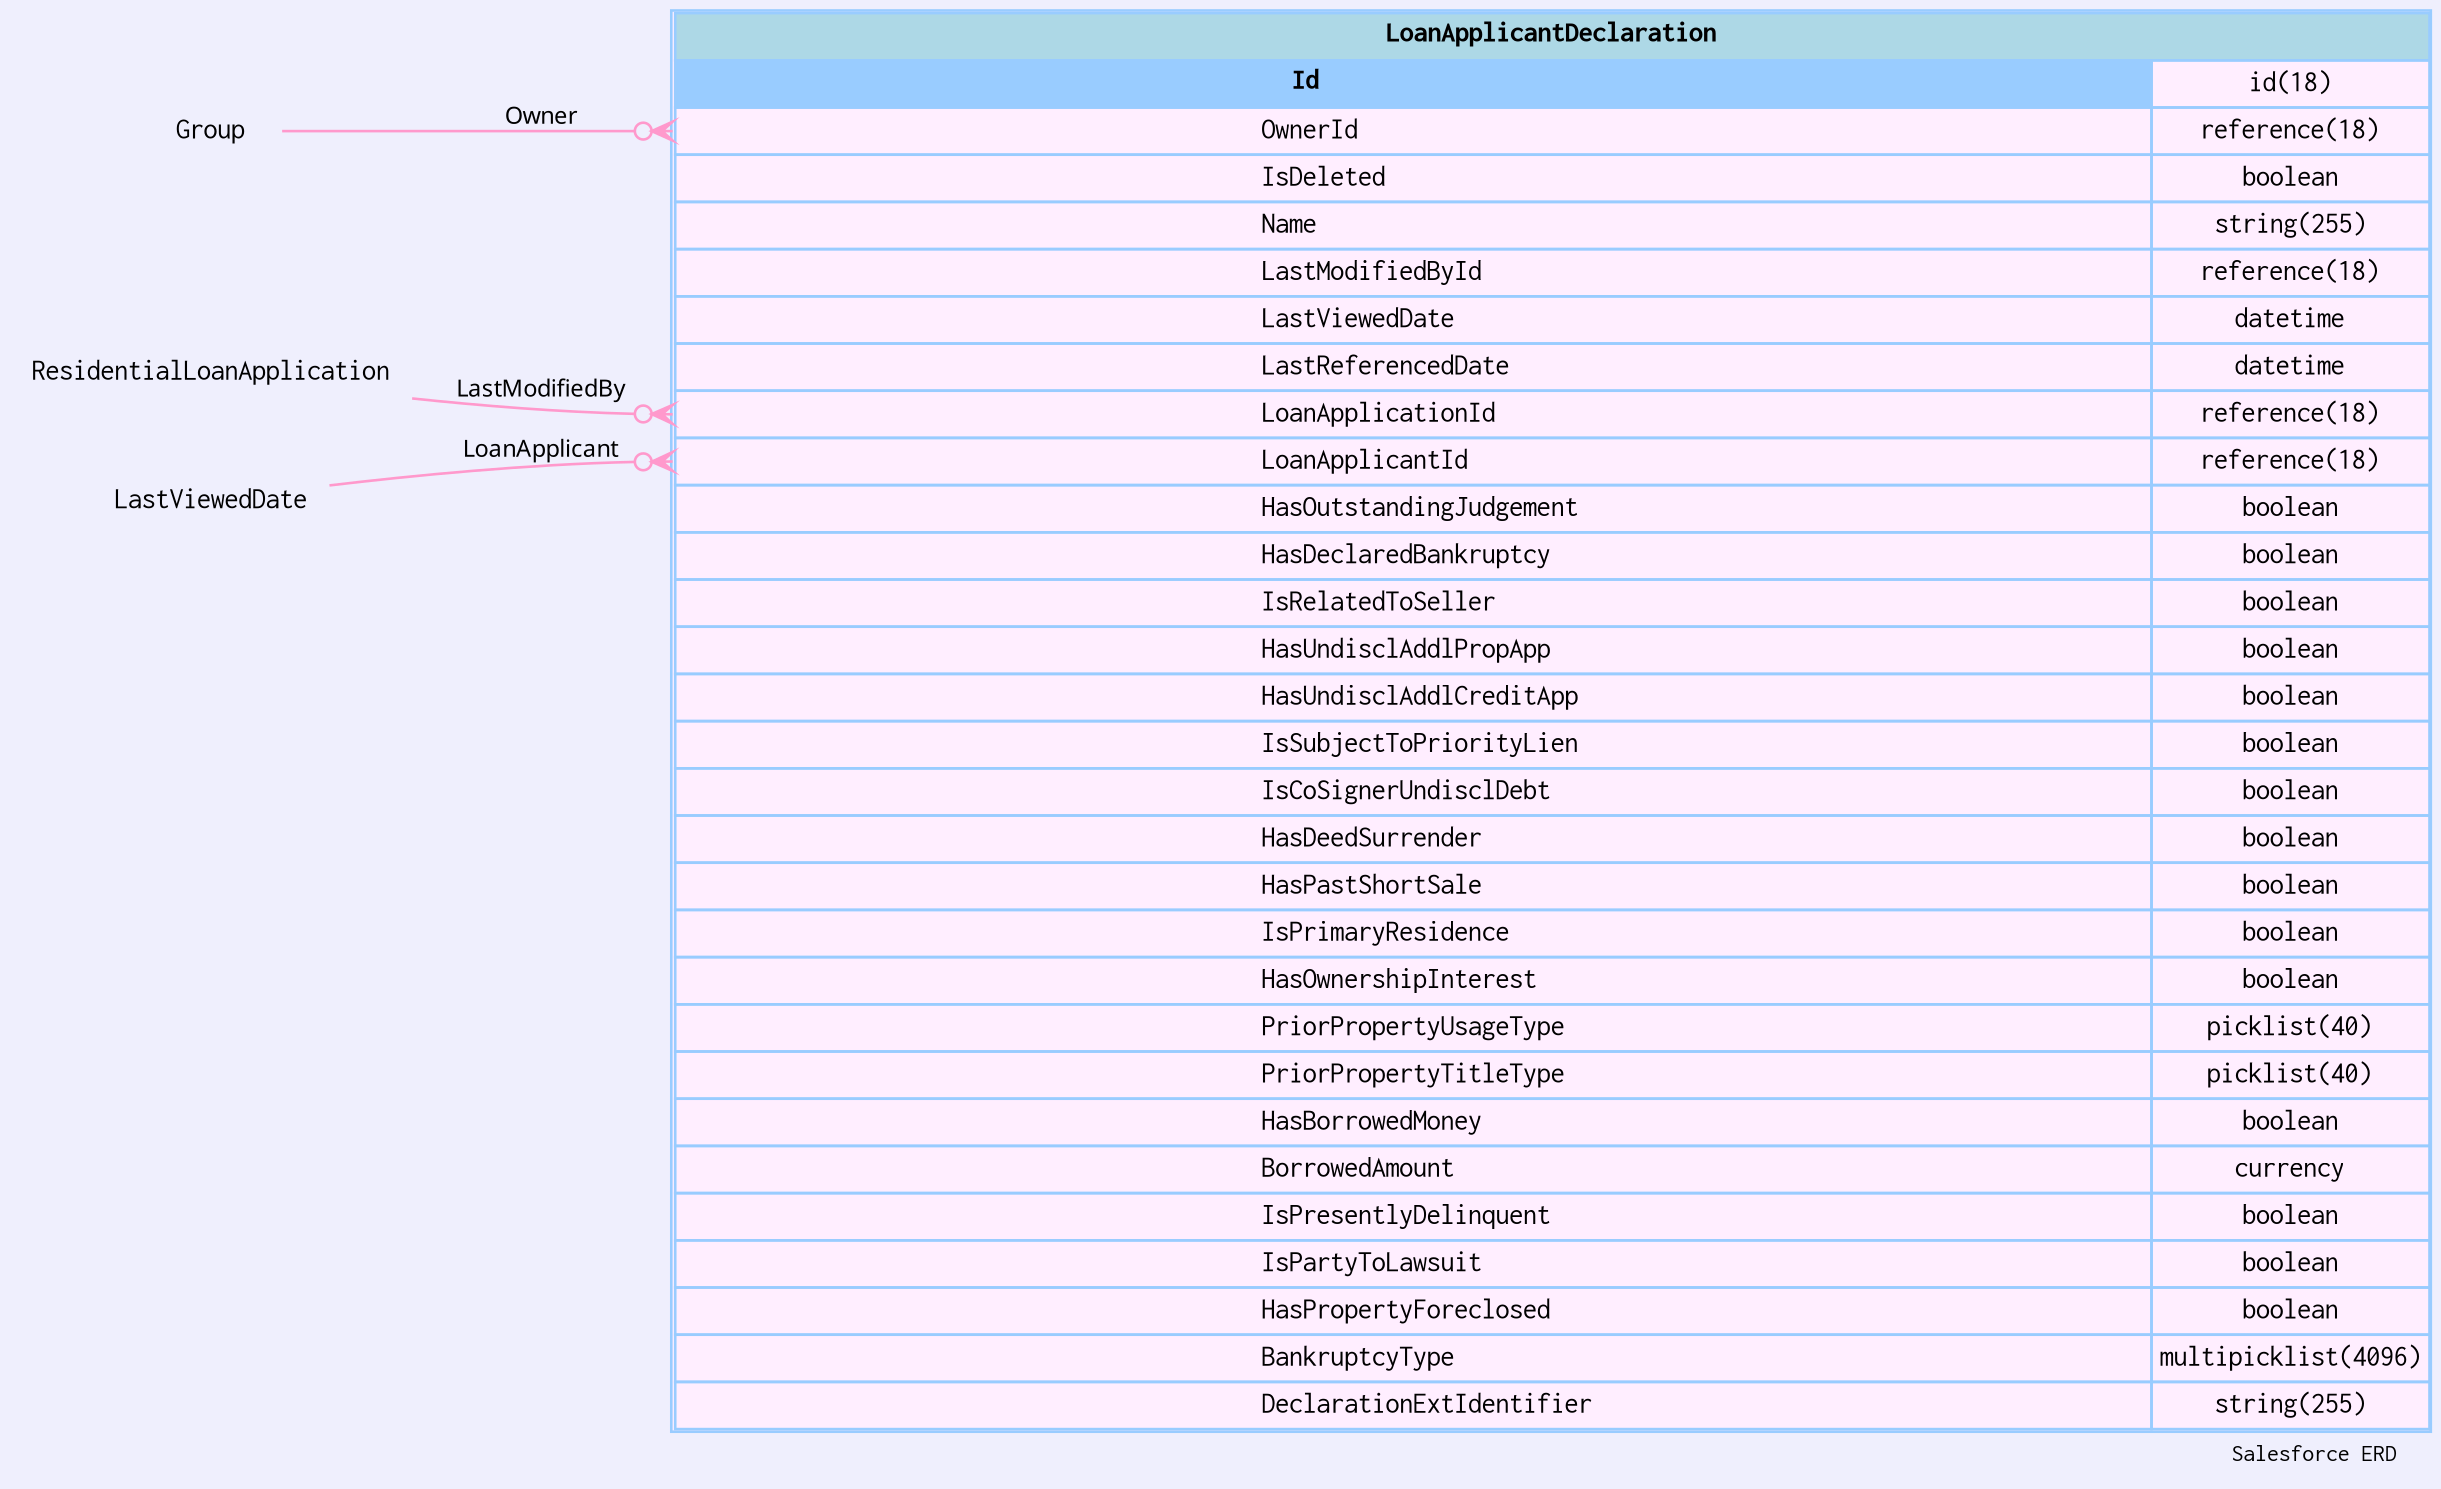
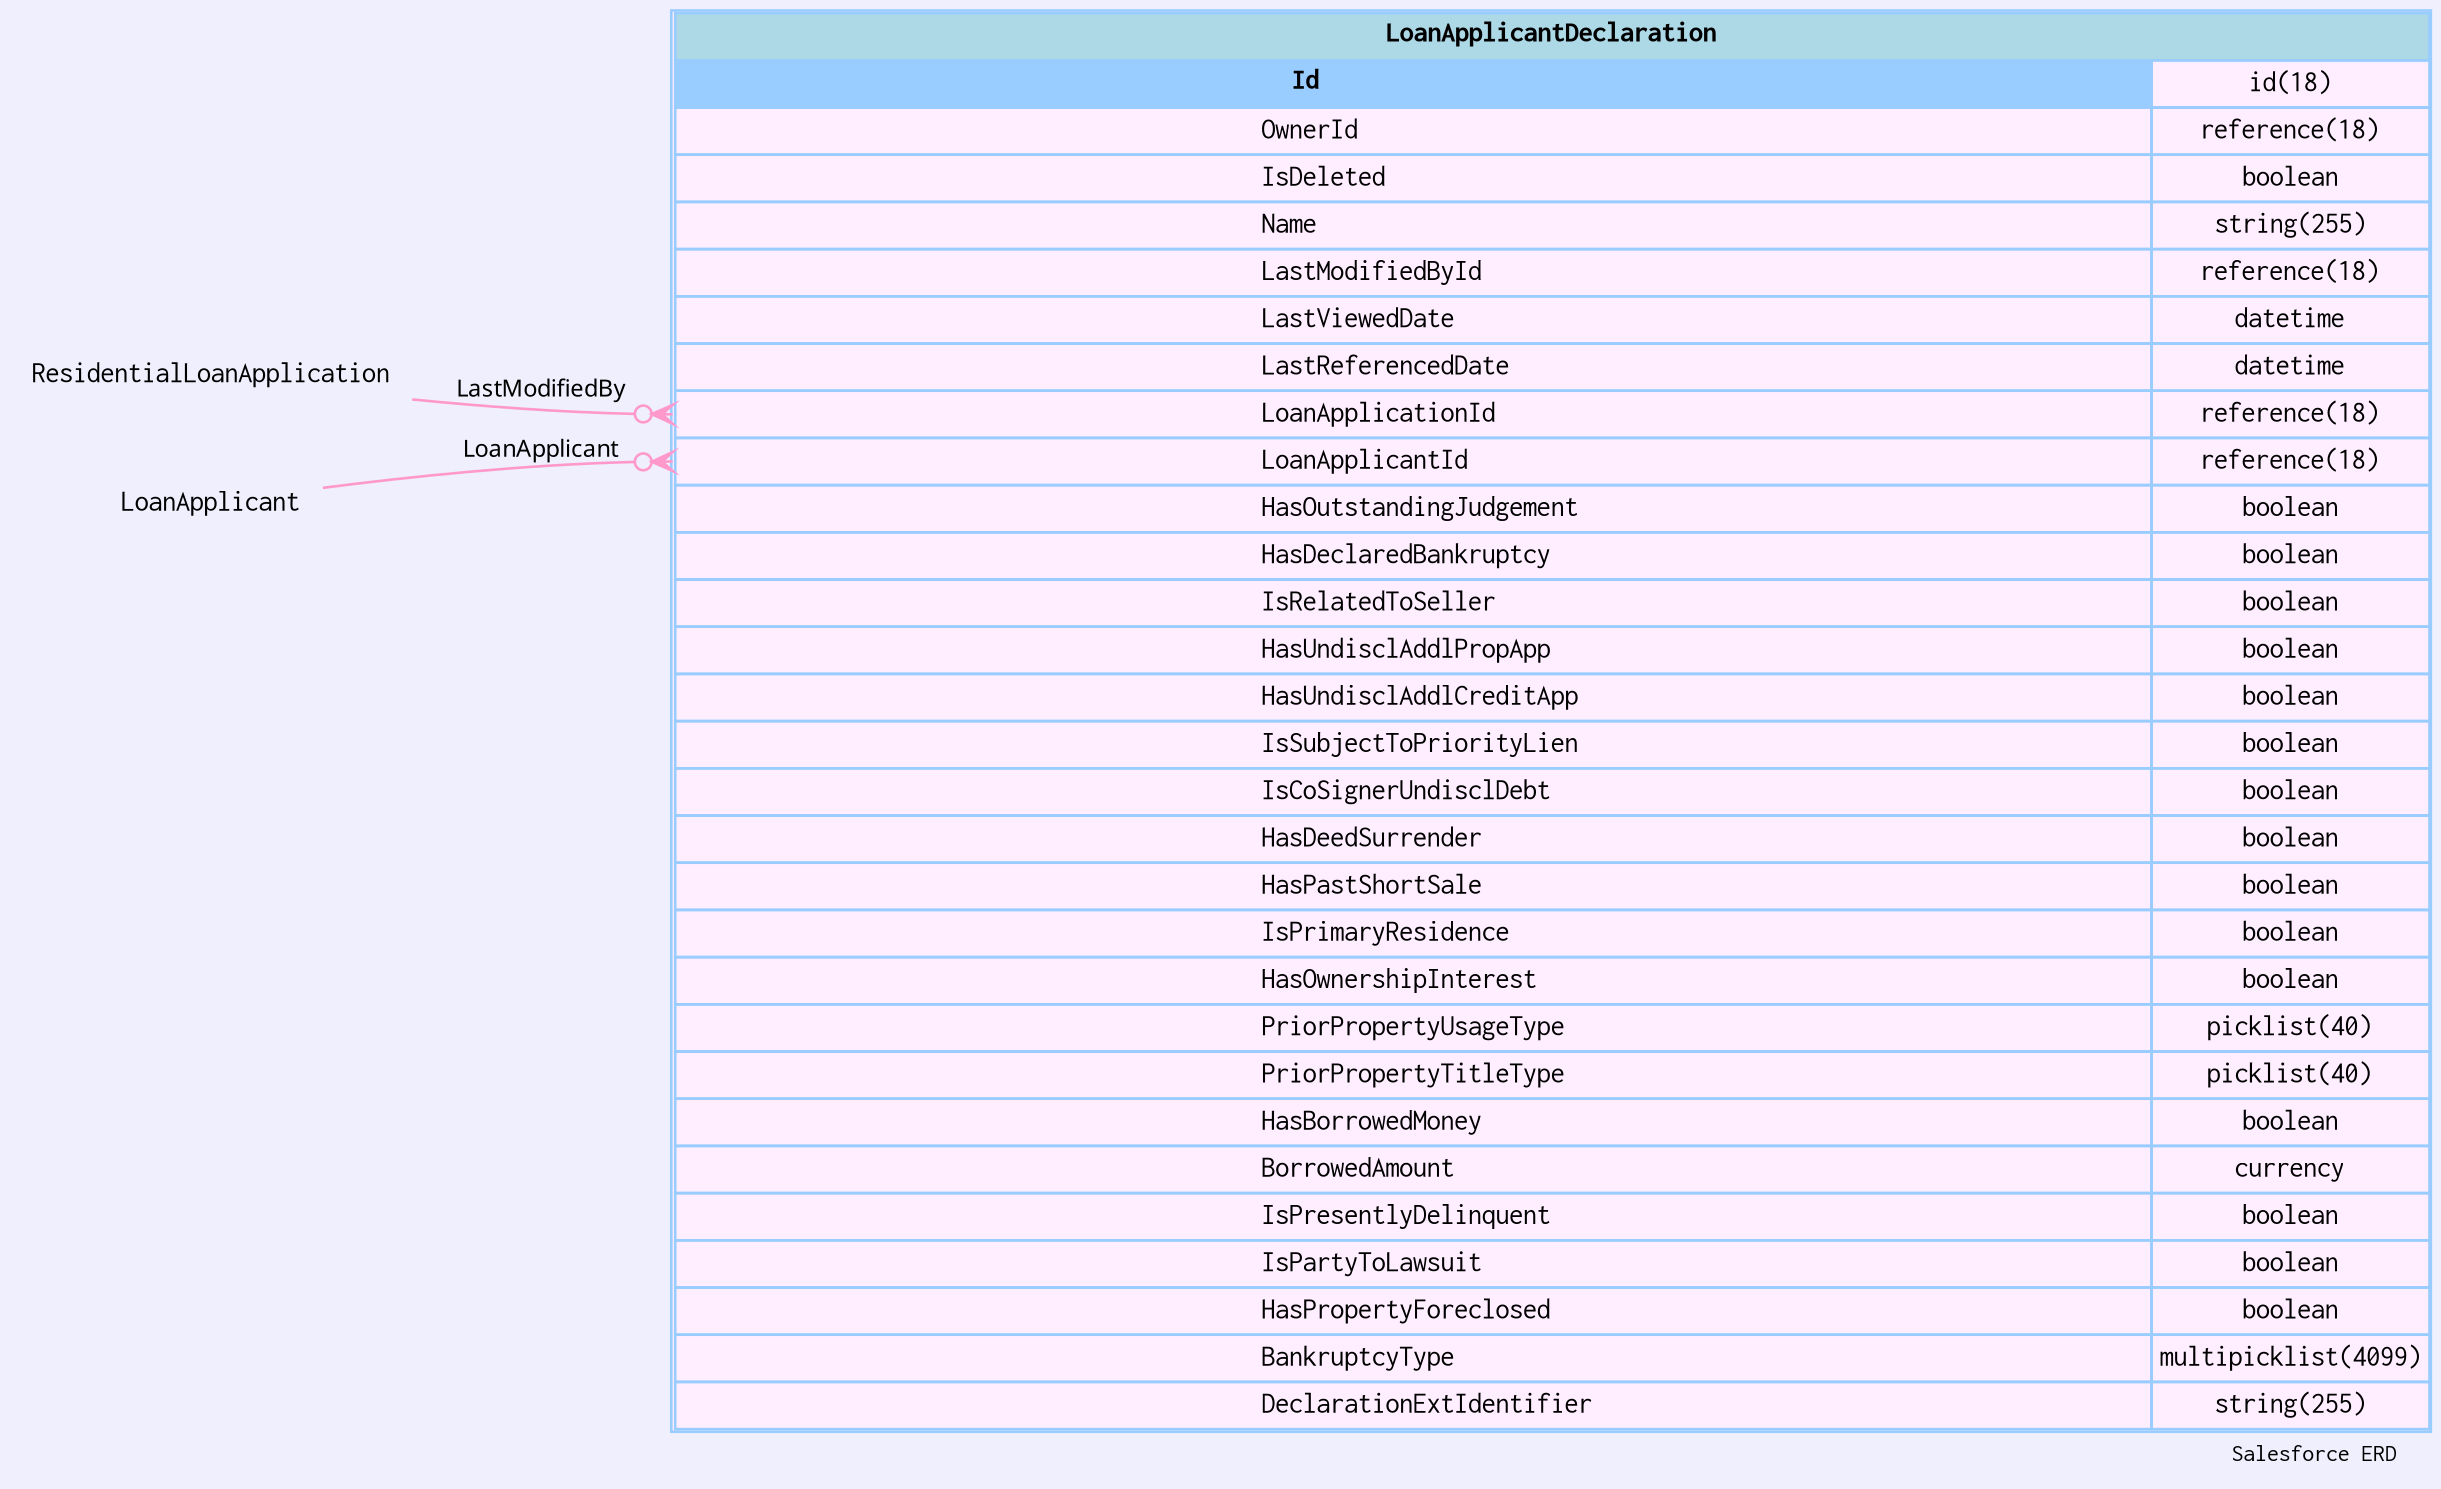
(211, 131) -> none
(211, 501) -> (211, 503)
(2291, 1357) -> (2291, 1357)
